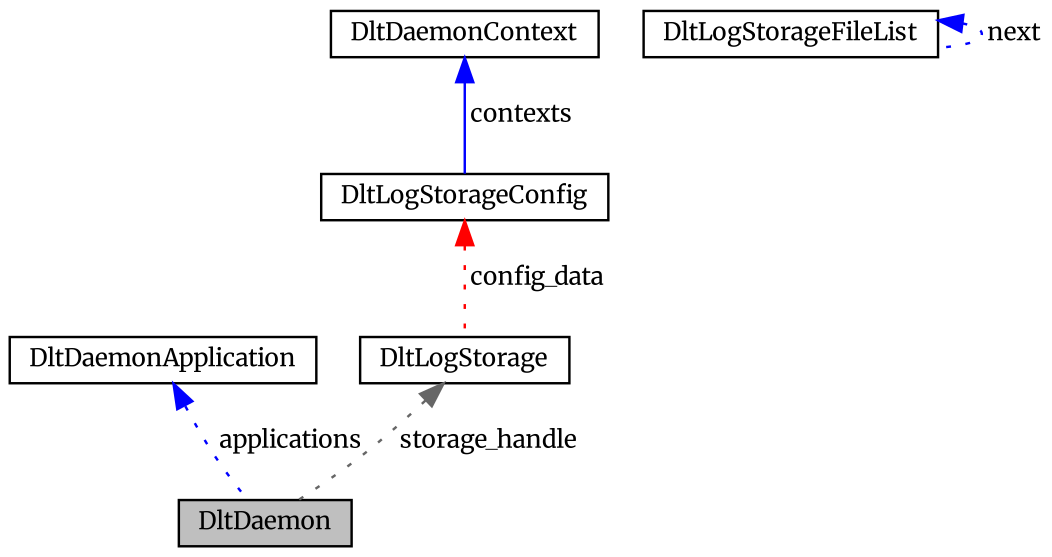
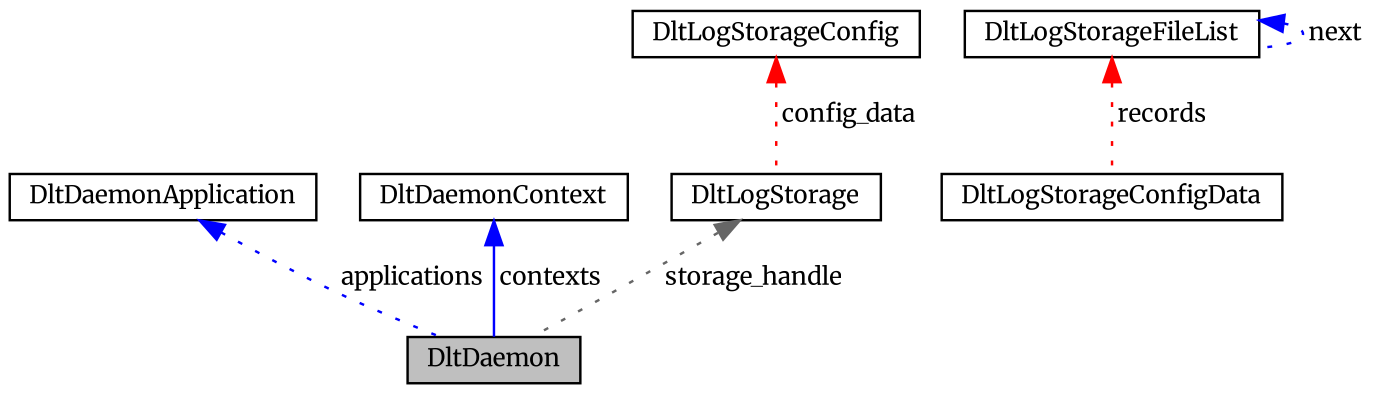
(465, 128) -> (494, 291)
none -> (1112, 197)
